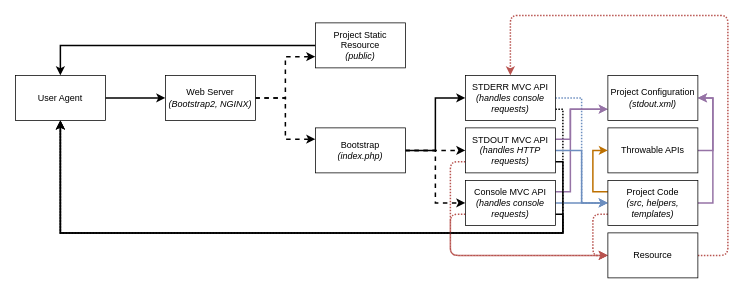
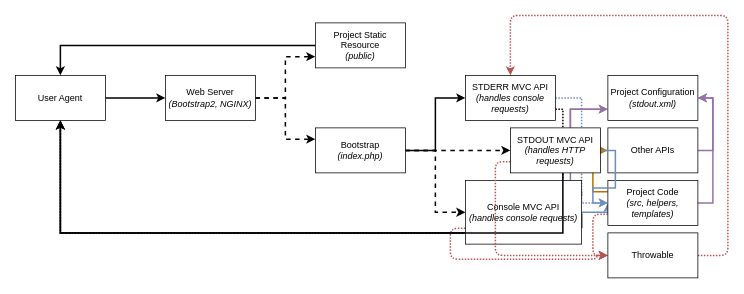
(510, 150) -> (555, 150)
(653, 150) -> (653, 150)
(510, 203) -> (524, 212)
(653, 255) -> (653, 255)
